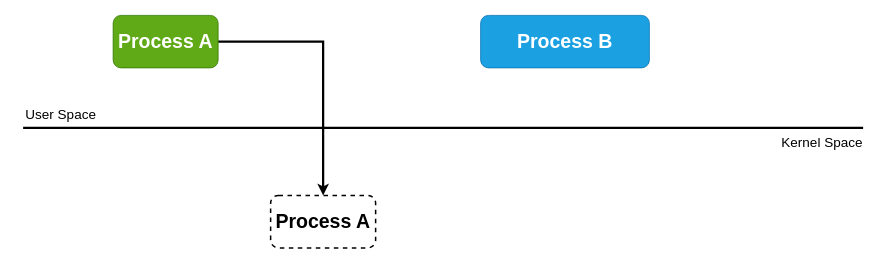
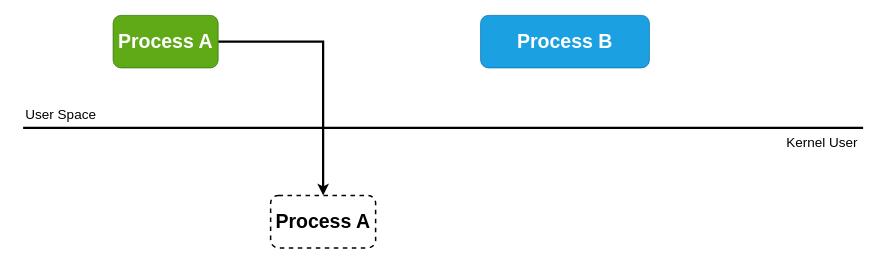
(822, 143) -> (822, 143)
